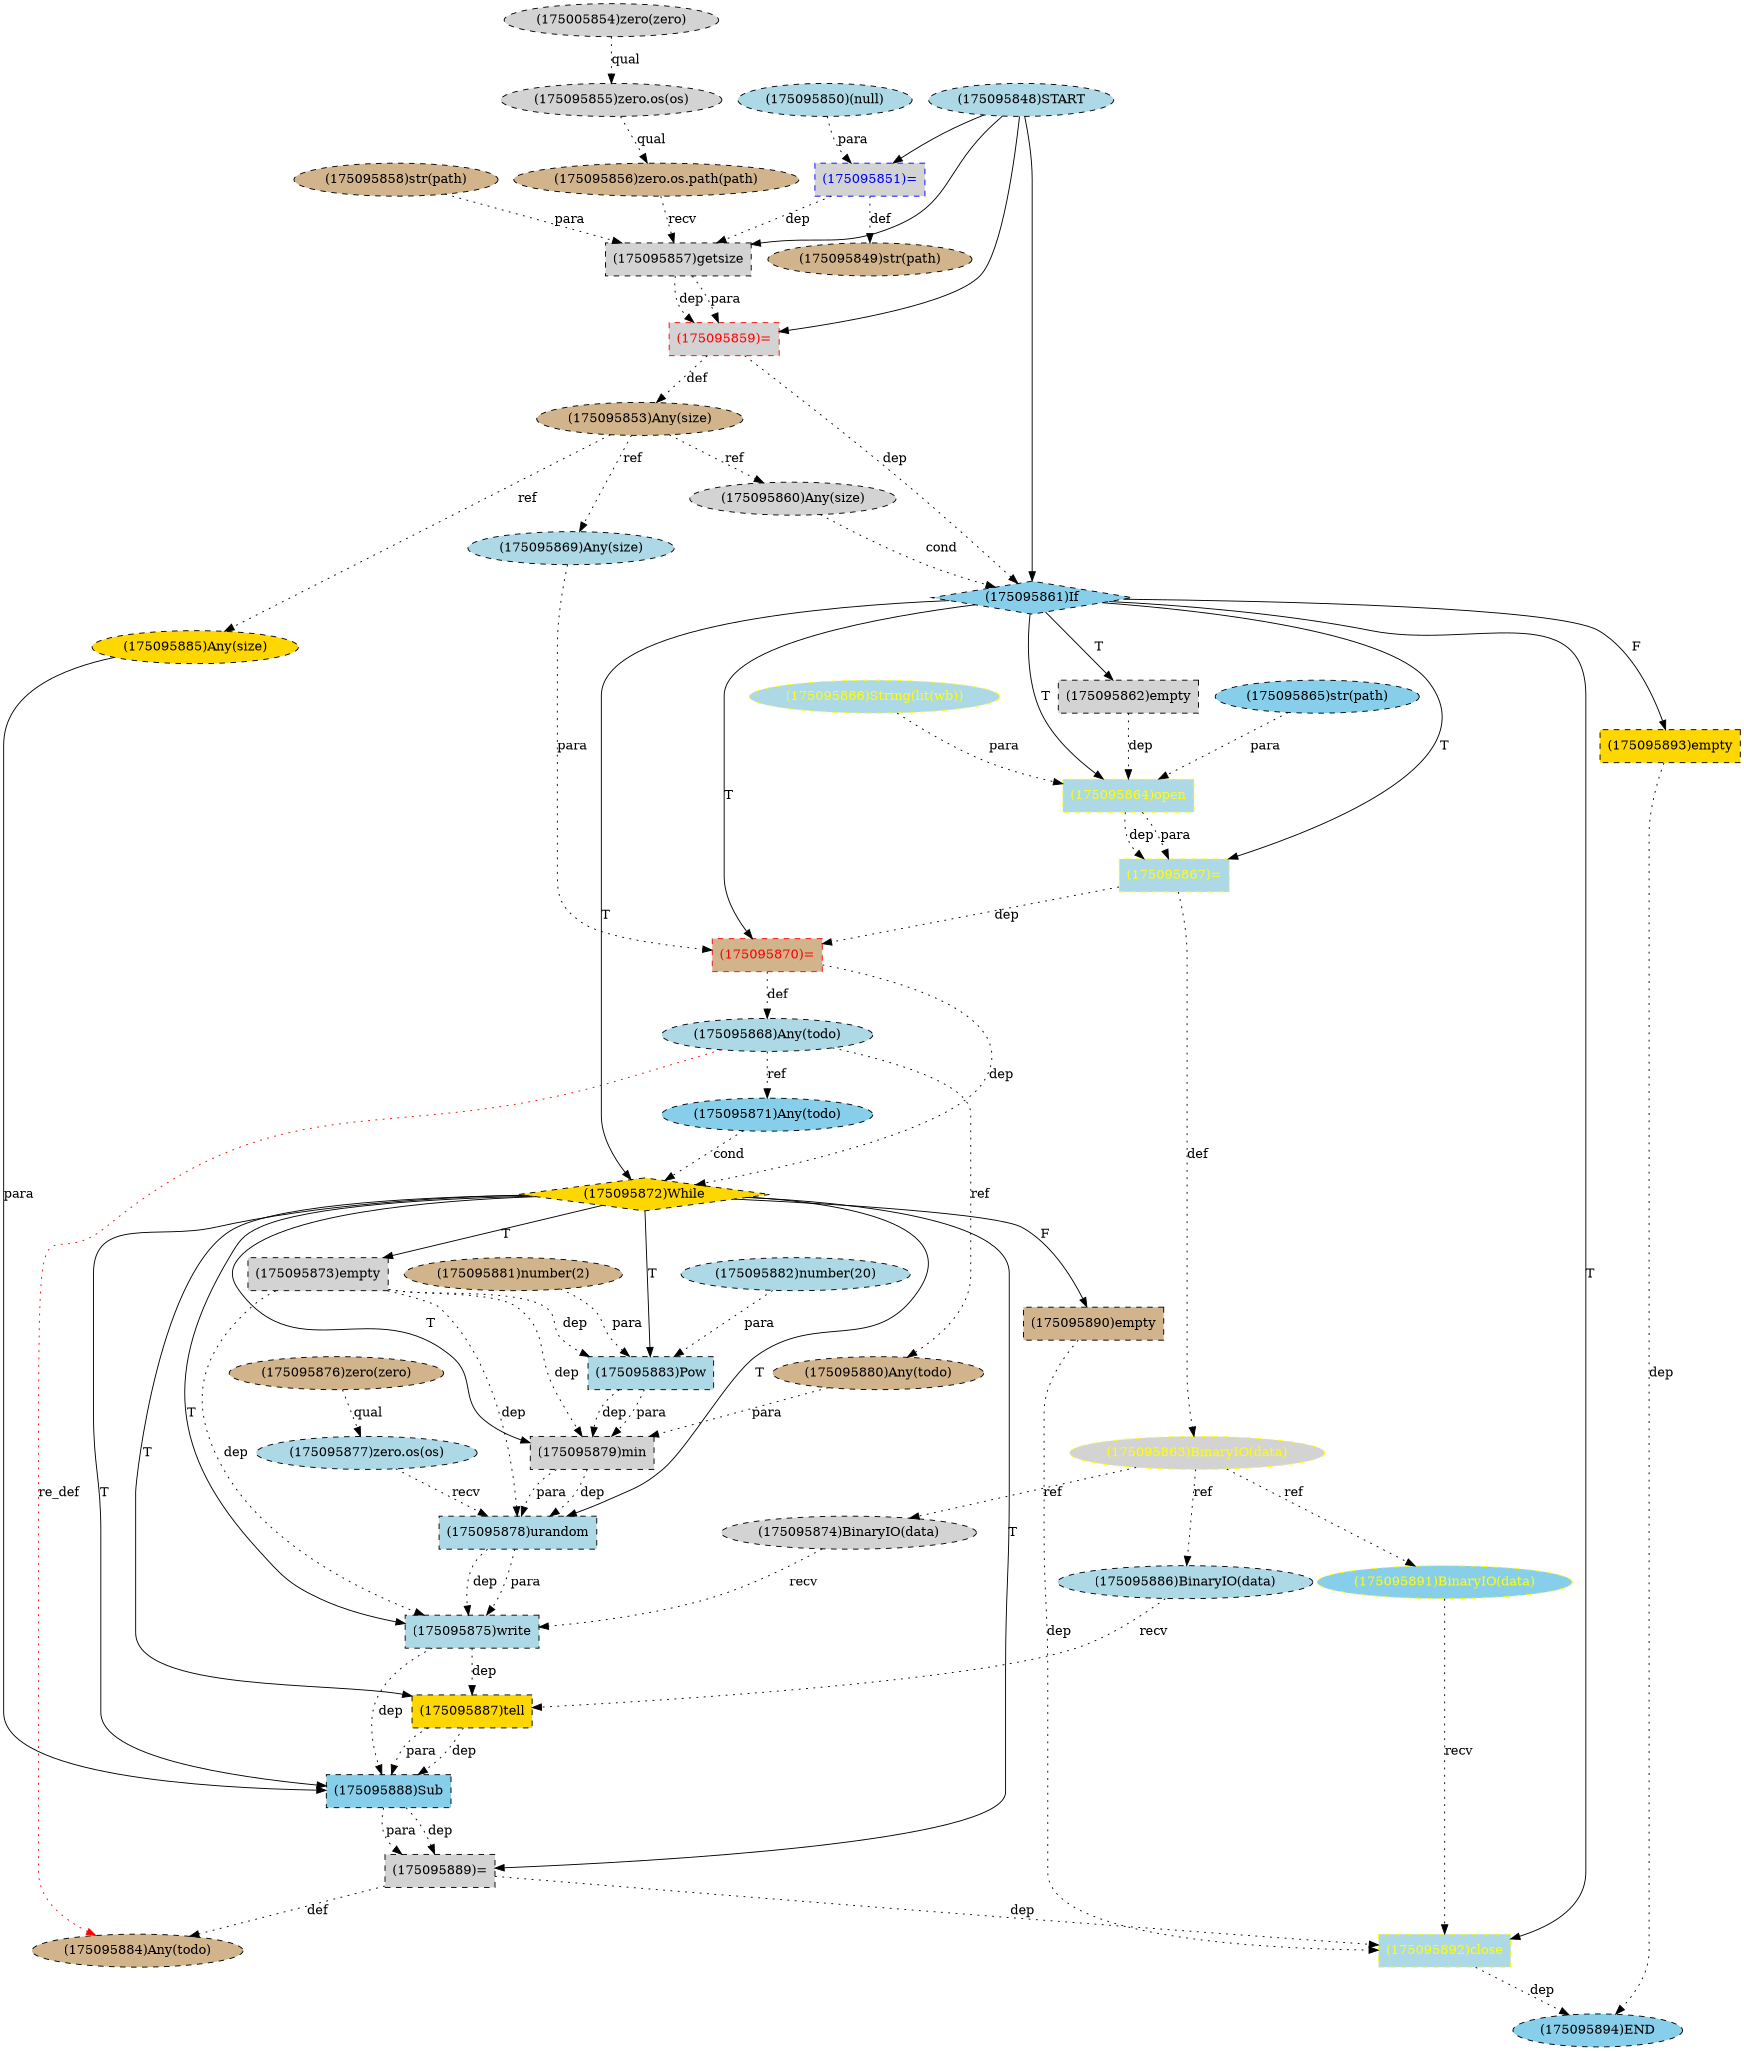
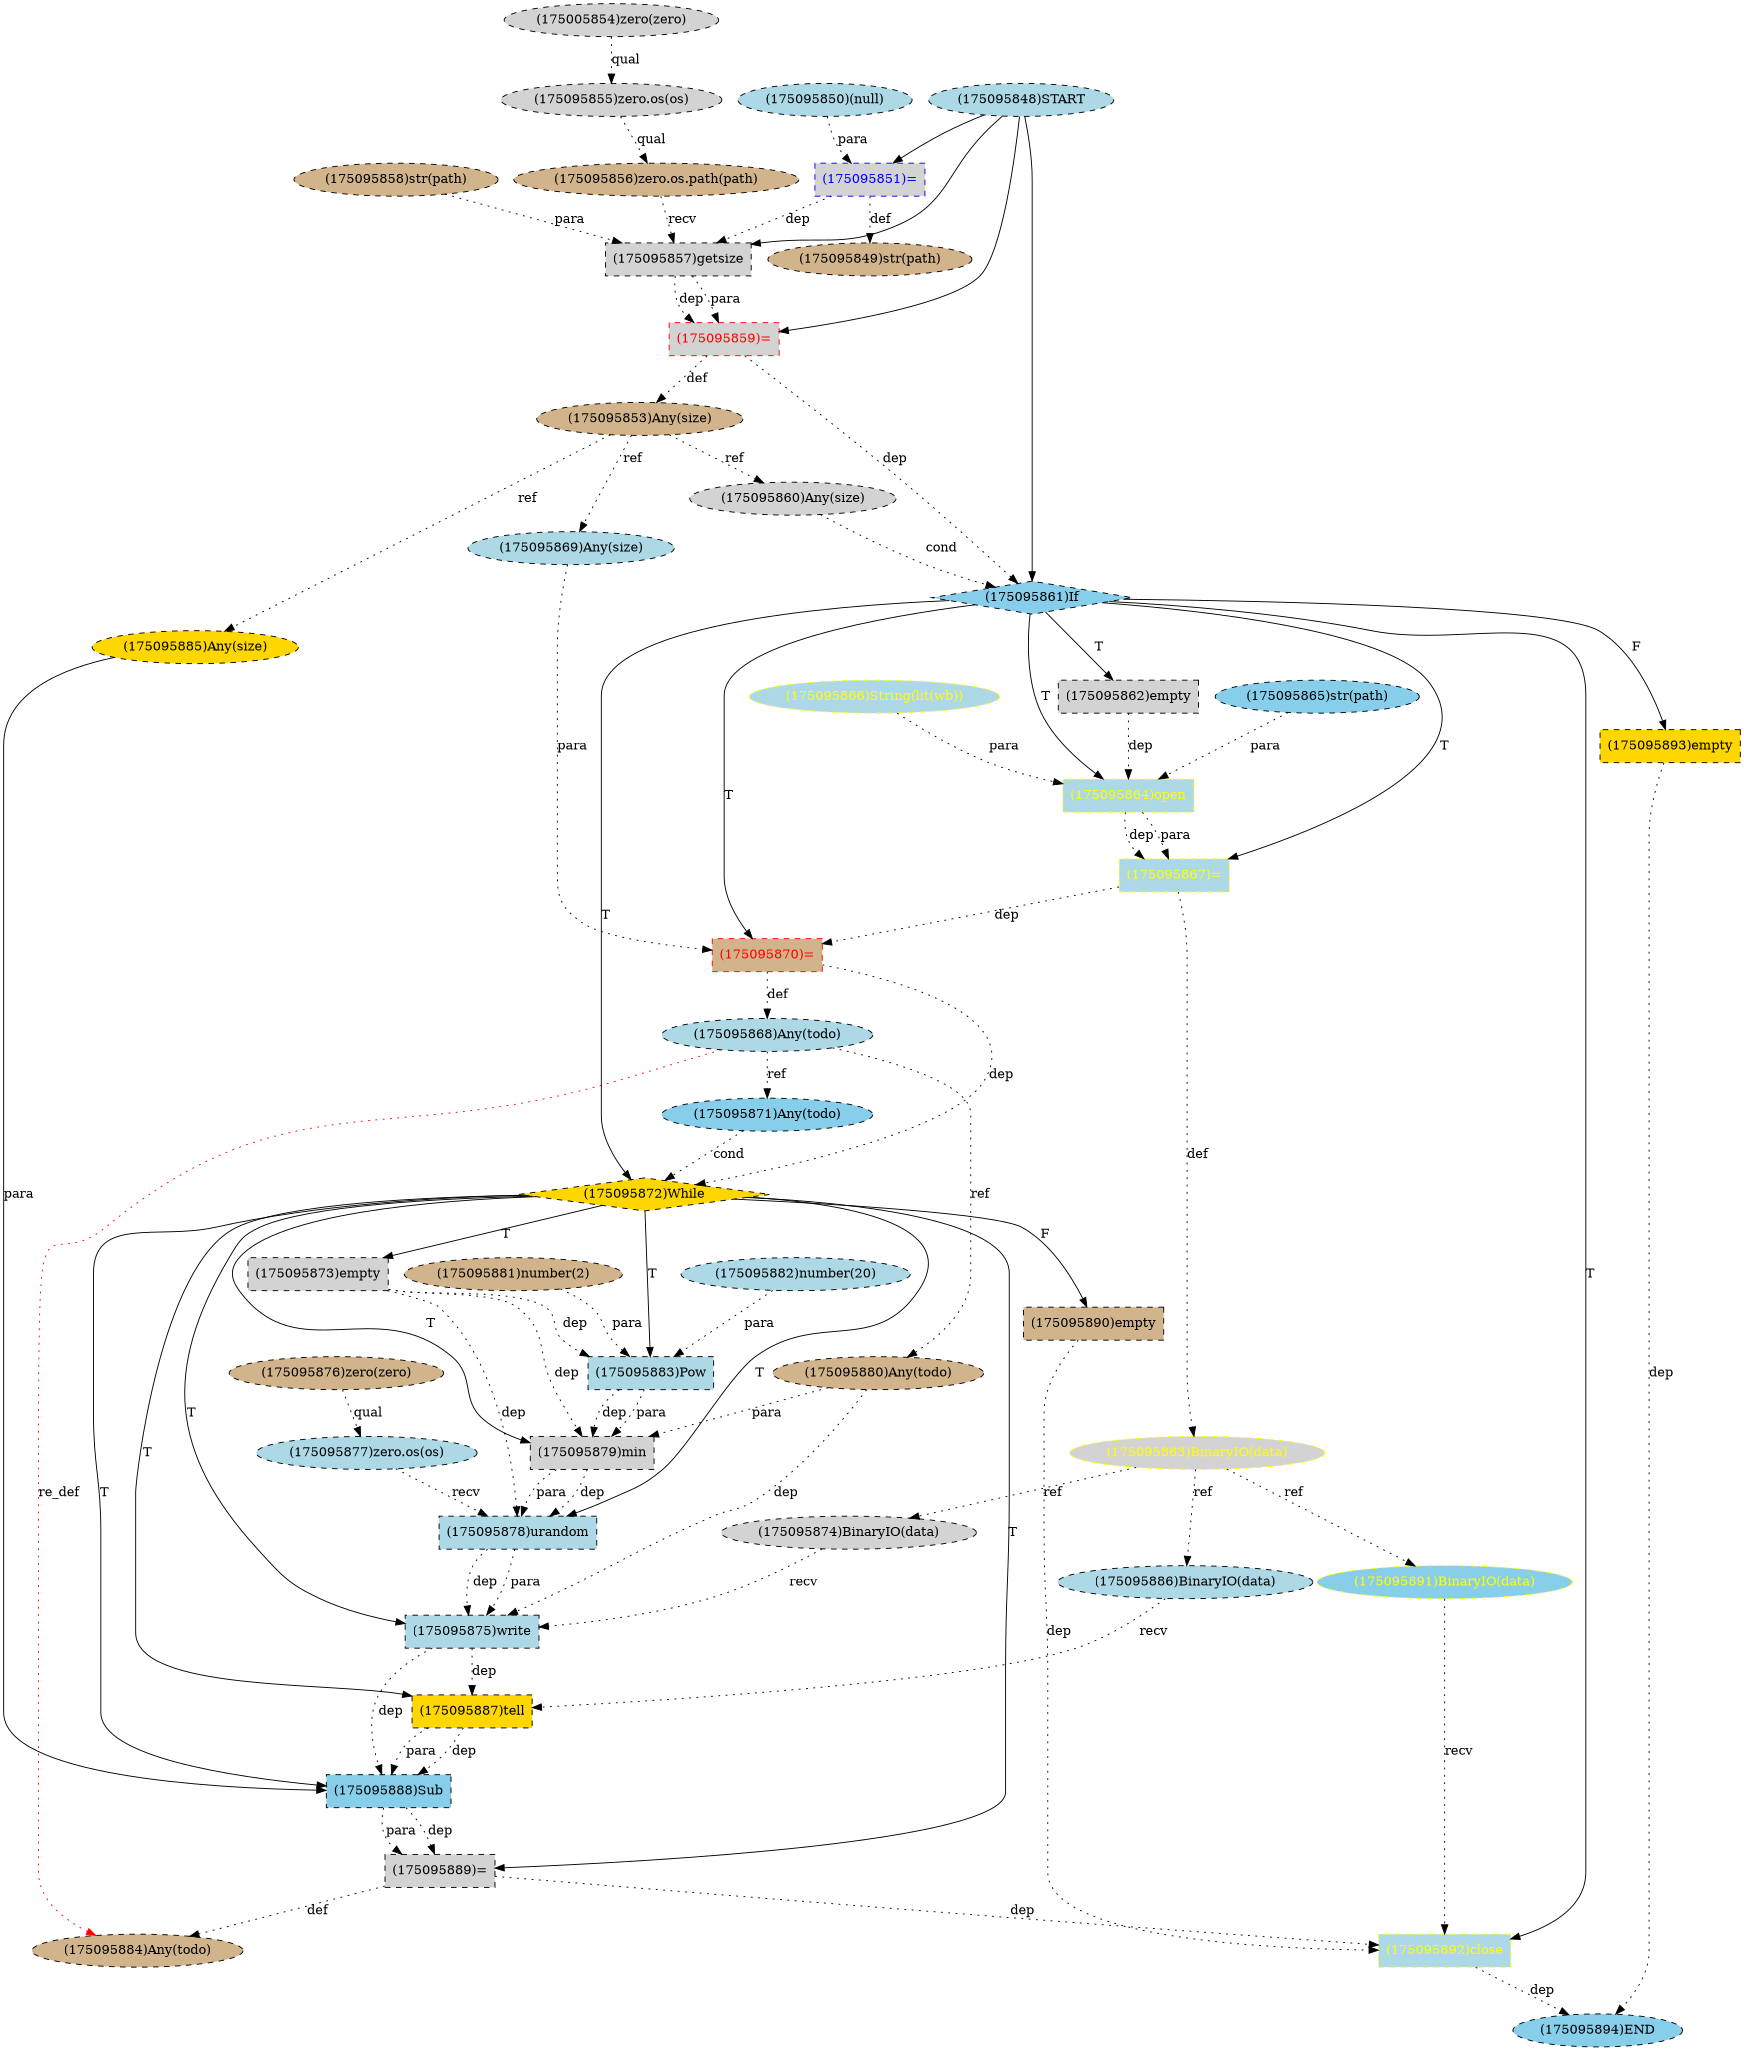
(233, 1483) -> (706, 1519)
